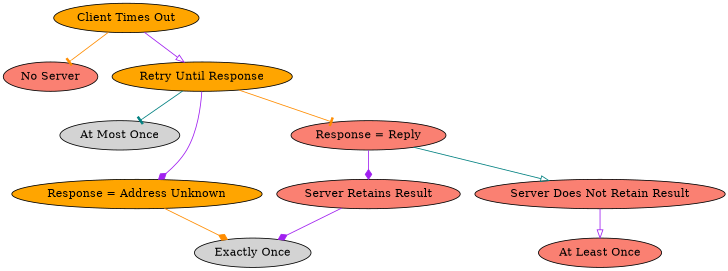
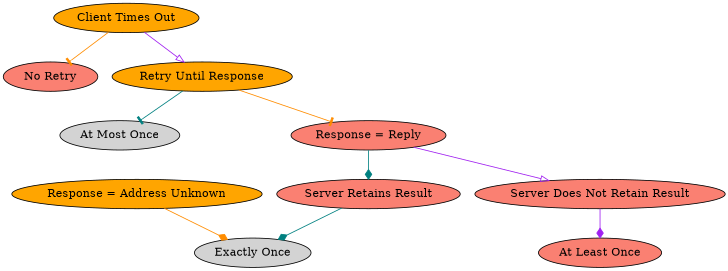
(51, 77) -> (51, 77)
(193, 137) -> none
(369, 160) -> (369, 160)
(477, 163) -> (477, 163)
(600, 219) -> (600, 219)
(314, 221) -> (314, 221)
